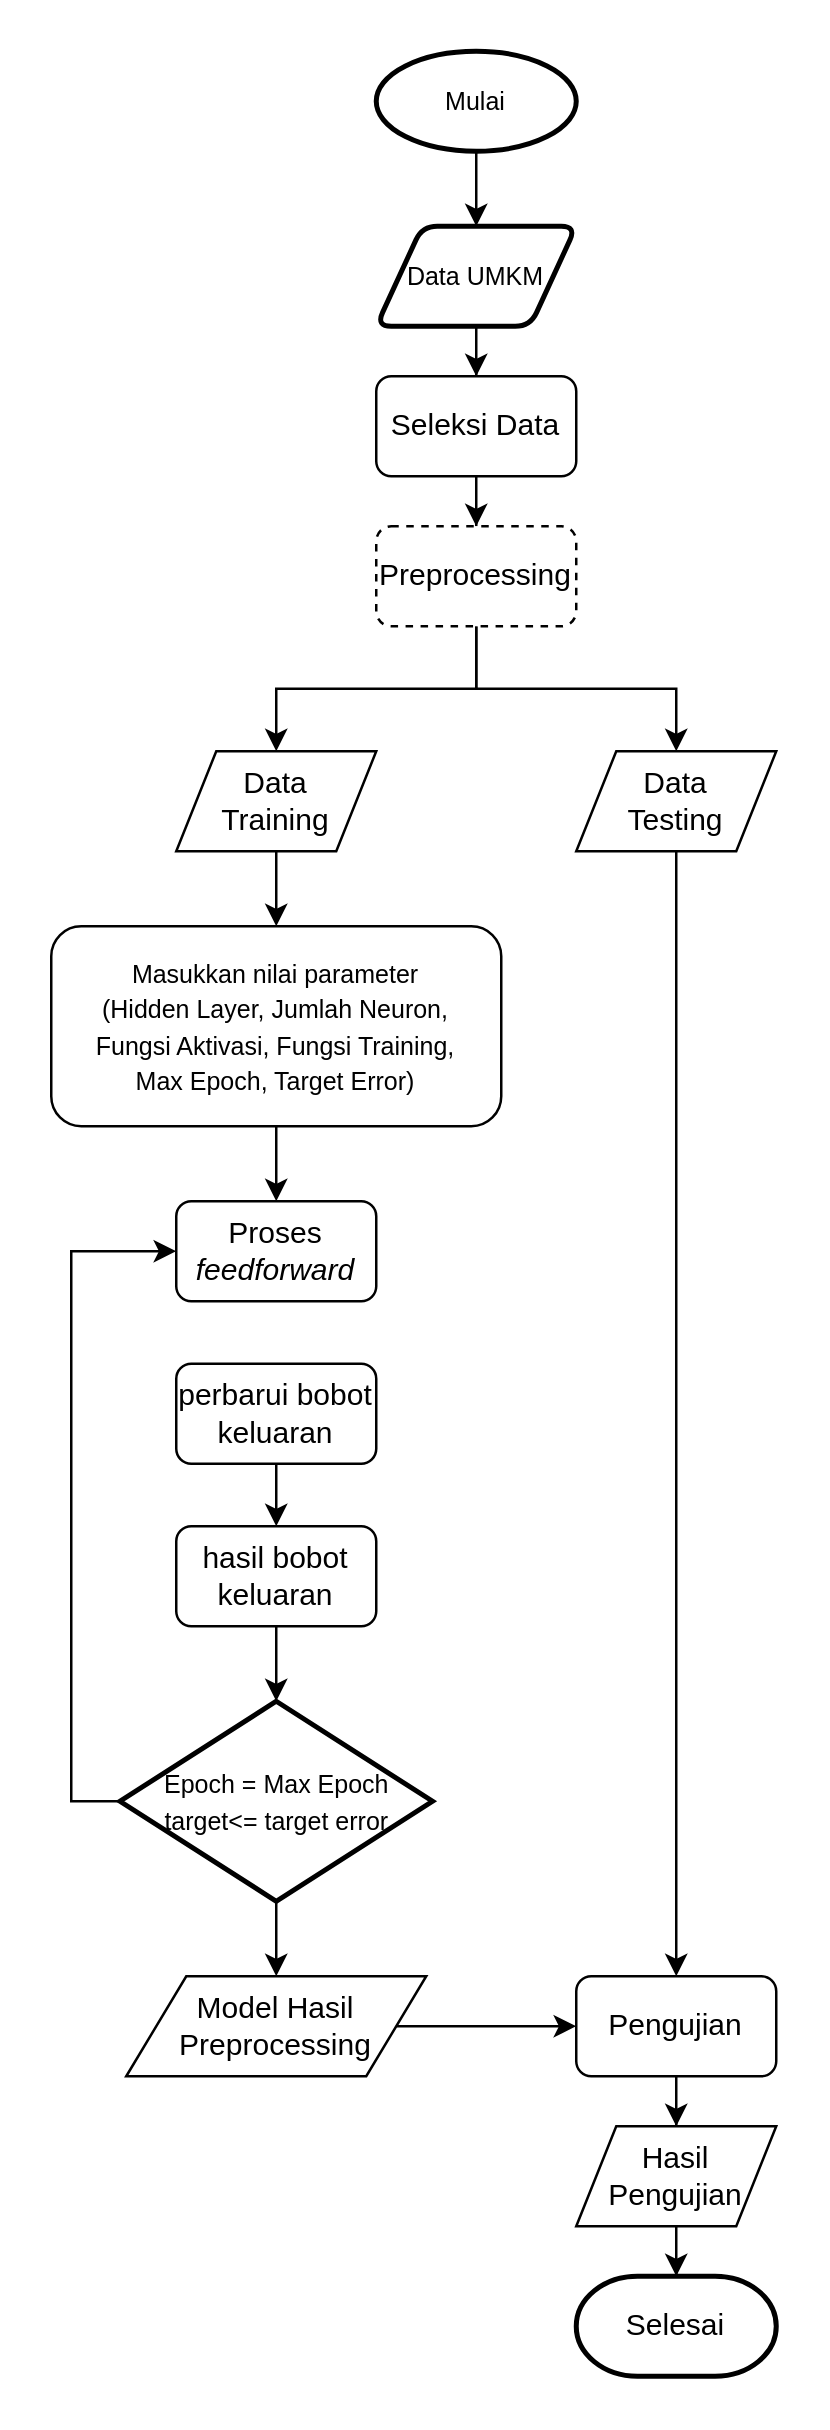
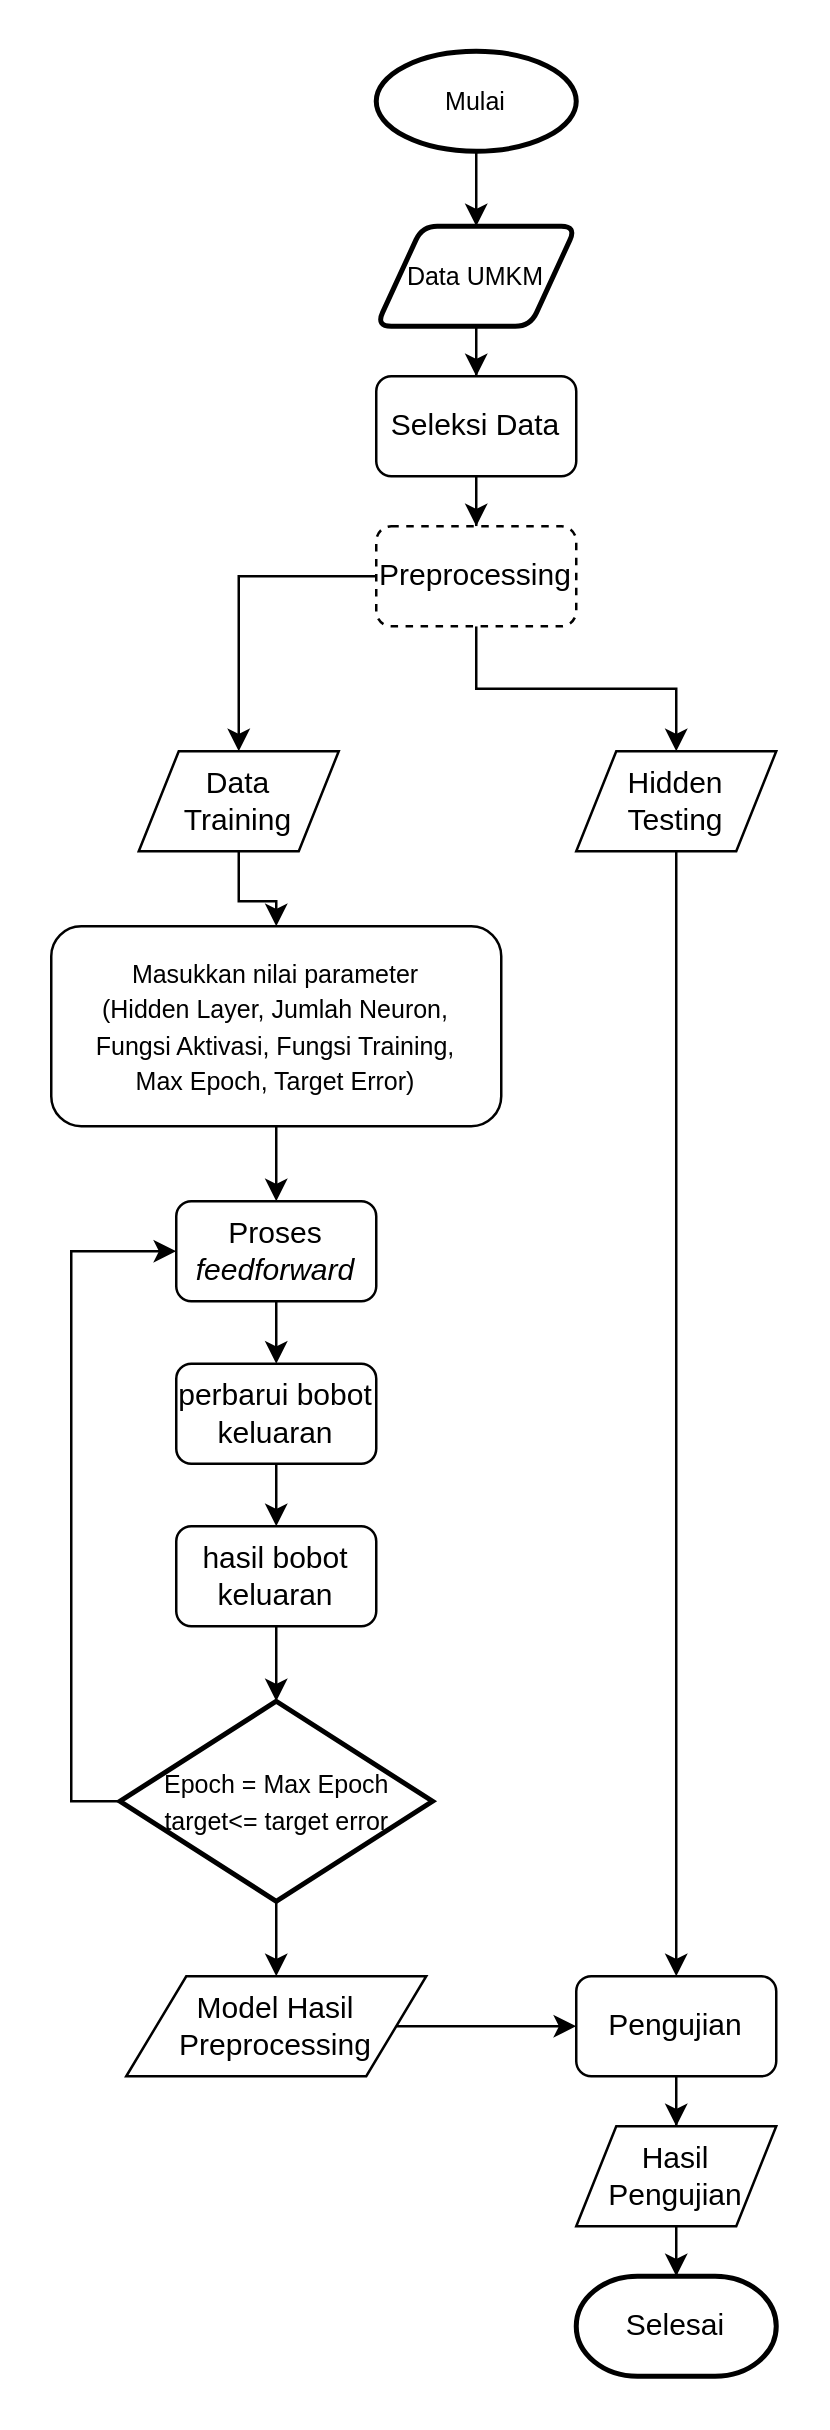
(276, 801) -> (239, 801)
(676, 801) -> (676, 801)
none -> (276, 1341)
